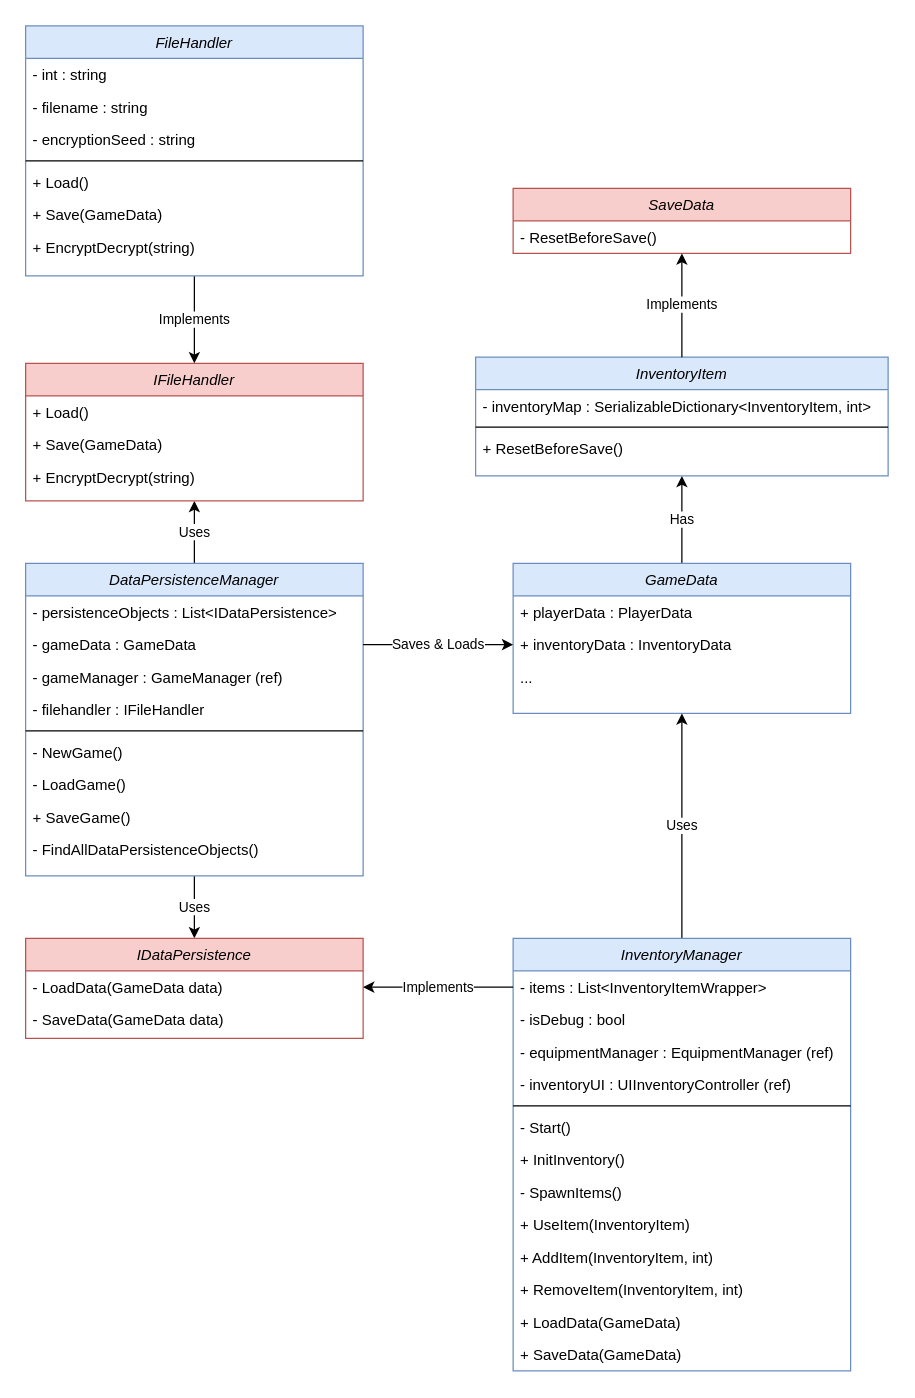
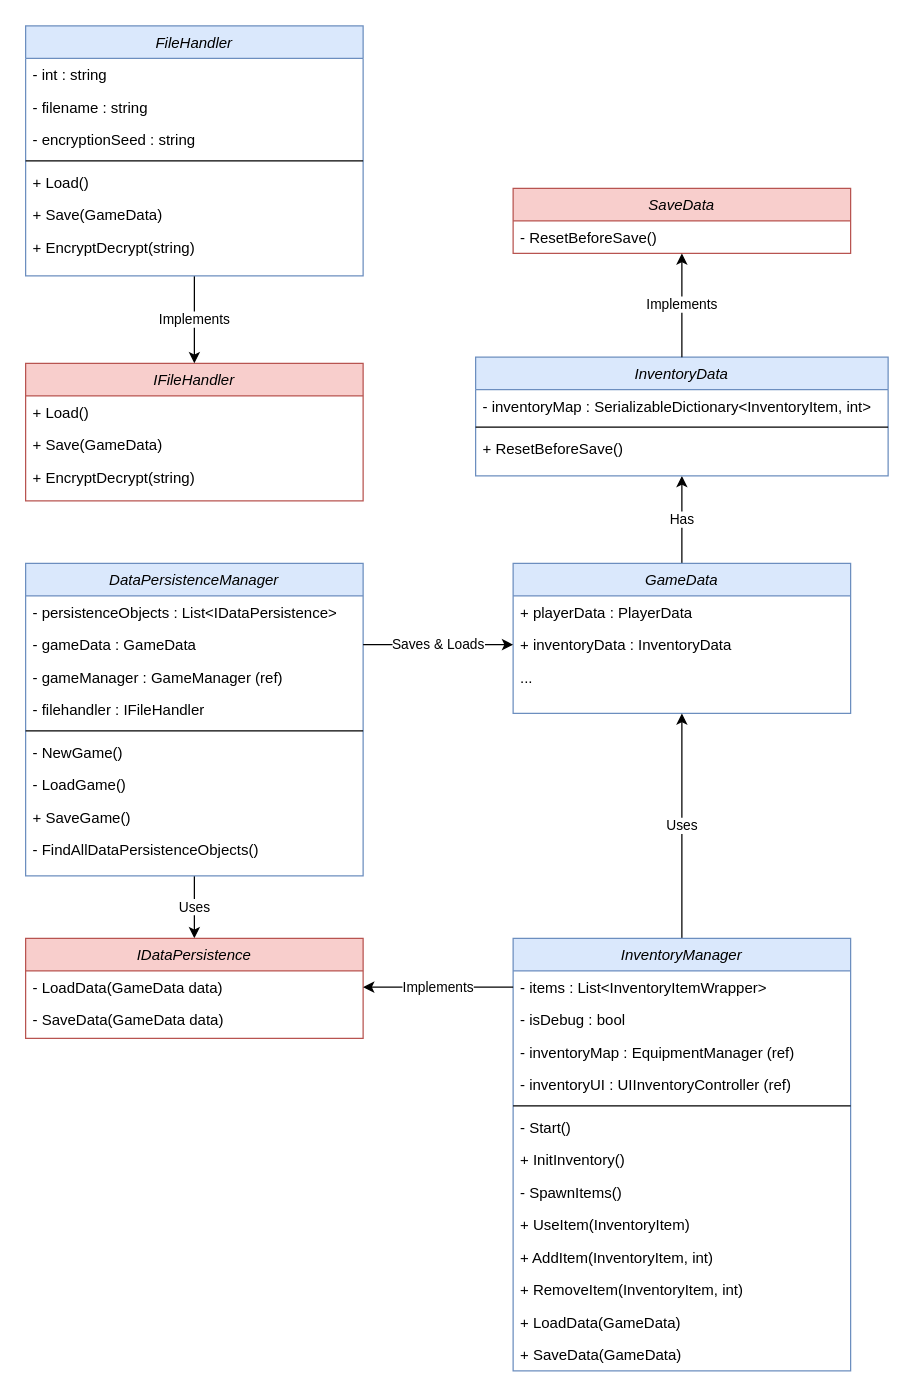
(681, 374) -> (681, 374)
(194, 536) -> none
(687, 1053) -> (670, 1053)
